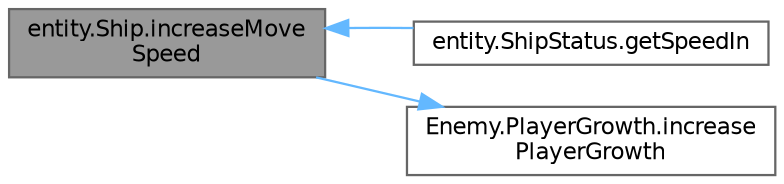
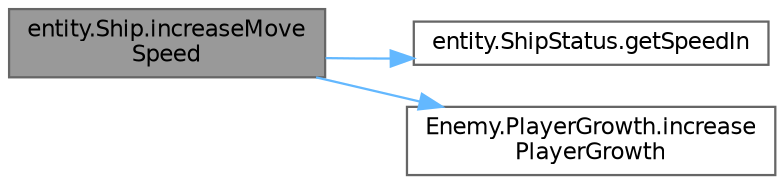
(381, 28) -> (358, 58)
